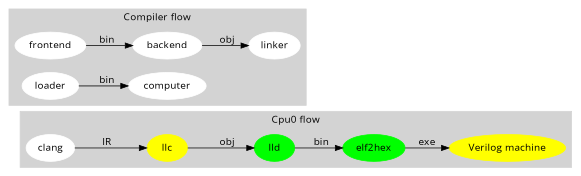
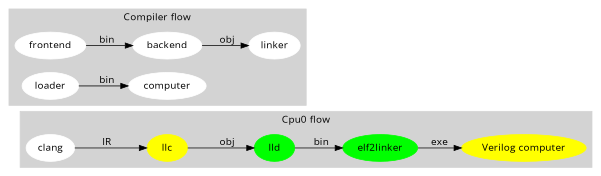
(374, 148) -> (380, 148)
(507, 148) -> (524, 148)
